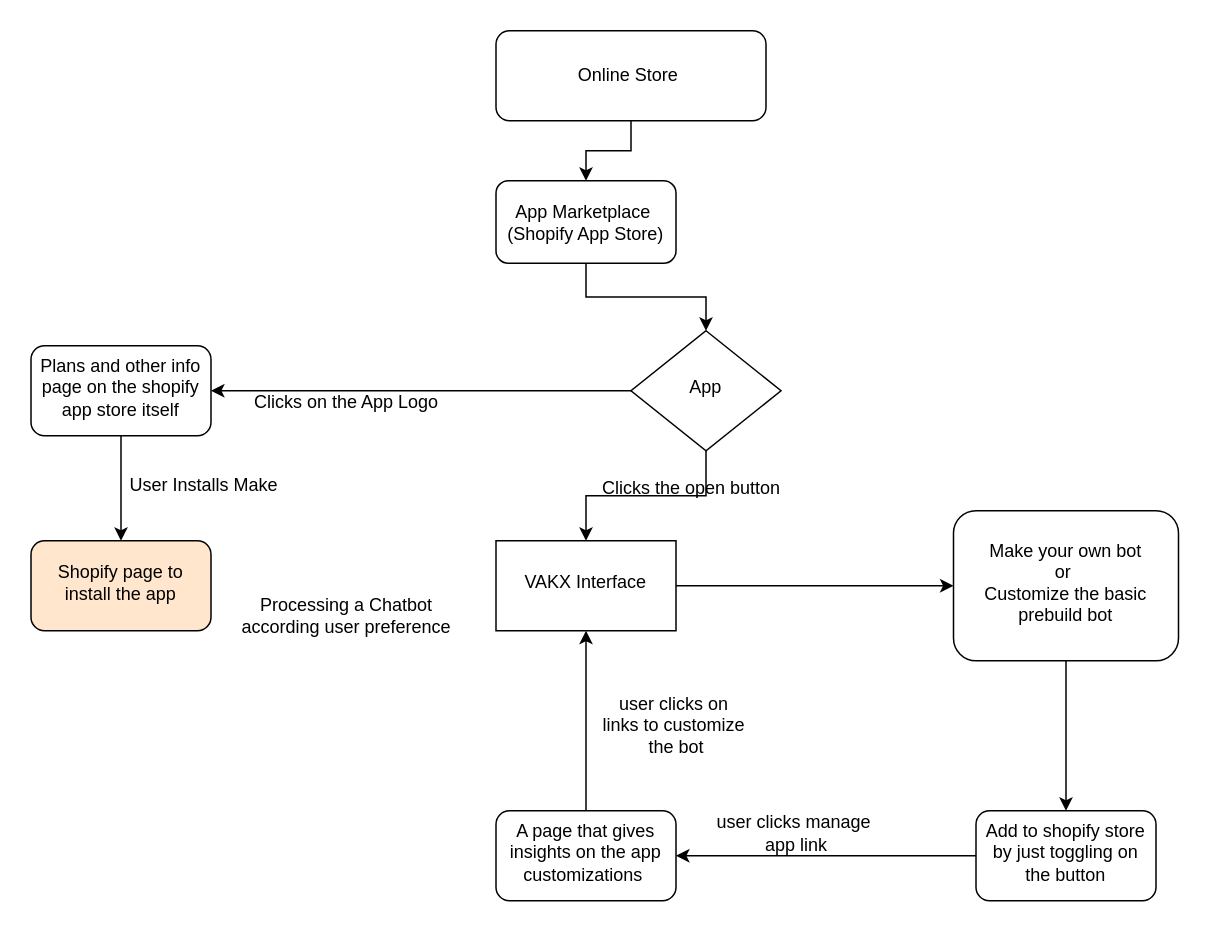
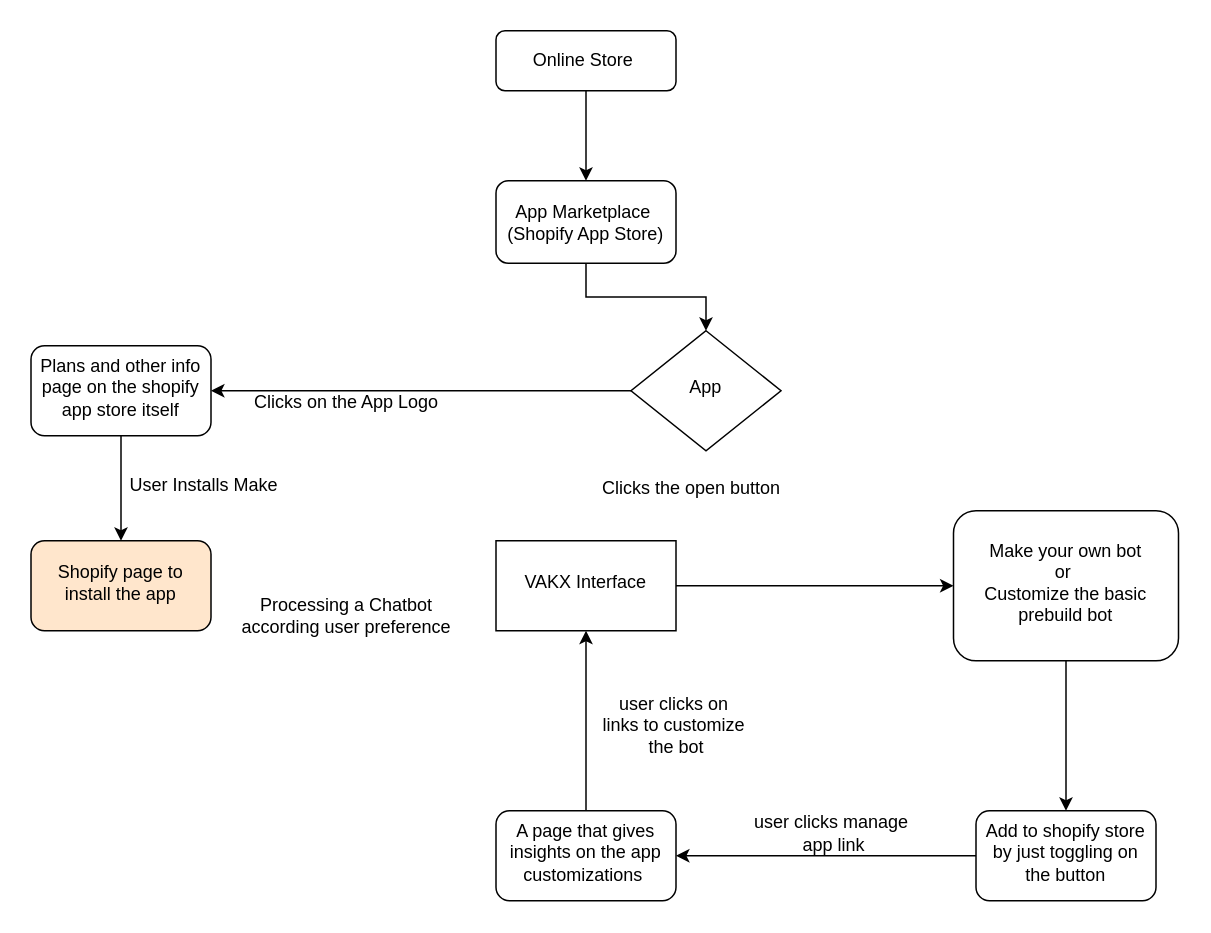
(631, 76) -> (586, 61)
(651, 496) -> none
(796, 833) -> (833, 833)
